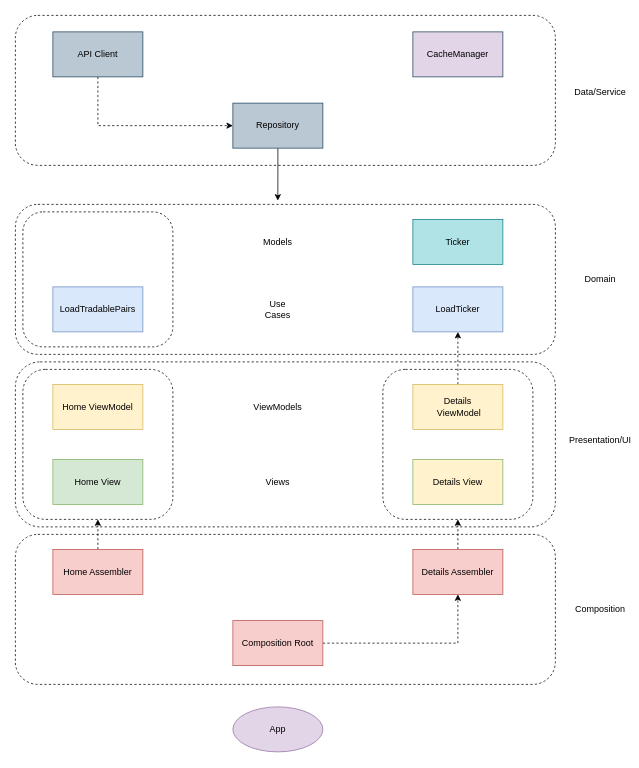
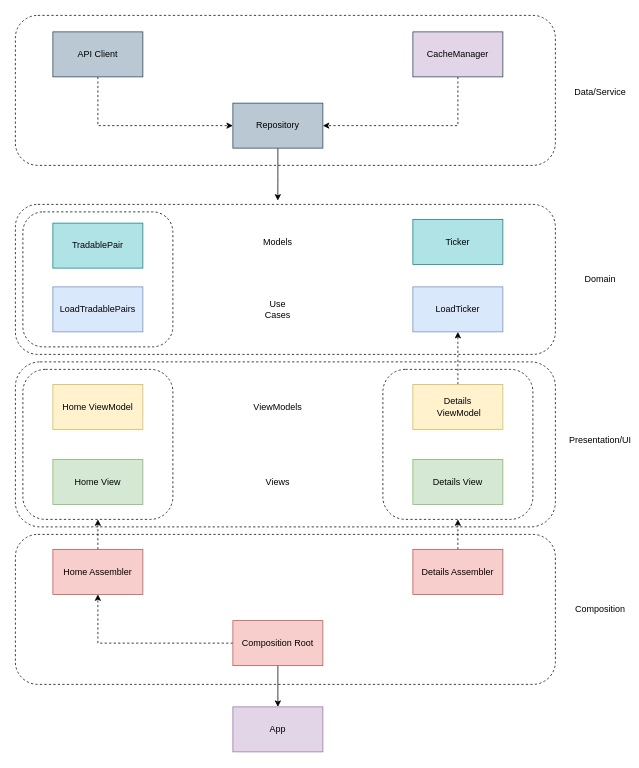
none -> (395, 126)
none -> (98, 246)
(458, 482) -> (458, 482)
none -> (98, 601)
(458, 601) -> none
none -> (278, 700)
(278, 729) -> (278, 729)
